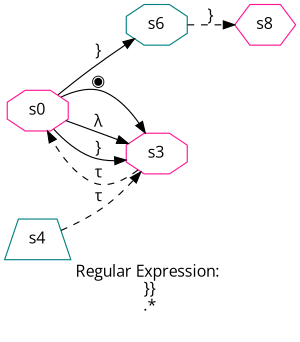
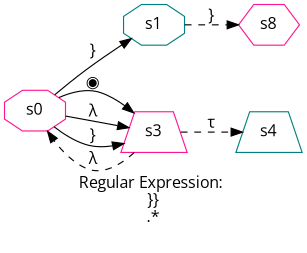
(157, 25) -> (154, 25)
(157, 154) -> (154, 132)
(99, 173) -> (93, 160)
(100, 210) -> (206, 132)
